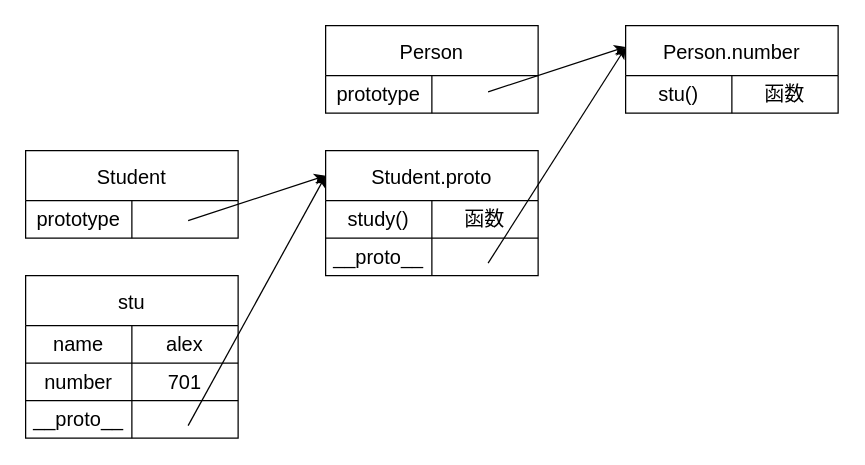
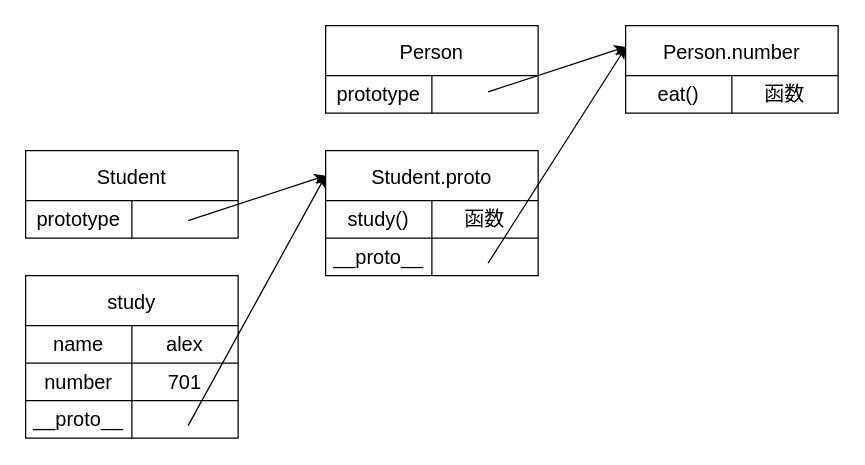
(679, 94) -> (679, 94)
(131, 302) -> (131, 302)
